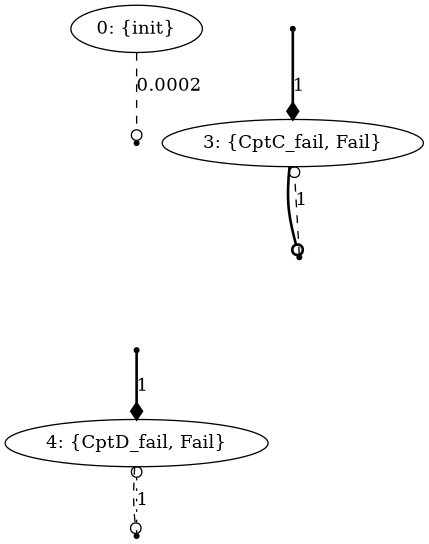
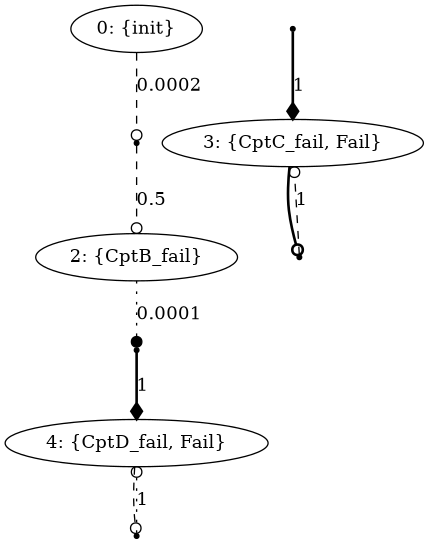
none -> (137, 257)
